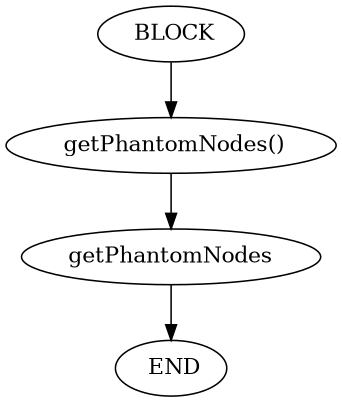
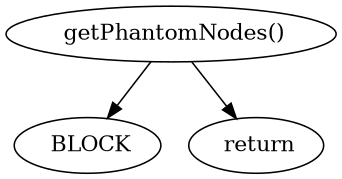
(171, 82) -> (134, 84)
(171, 257) -> (256, 145)
(171, 368) -> none
